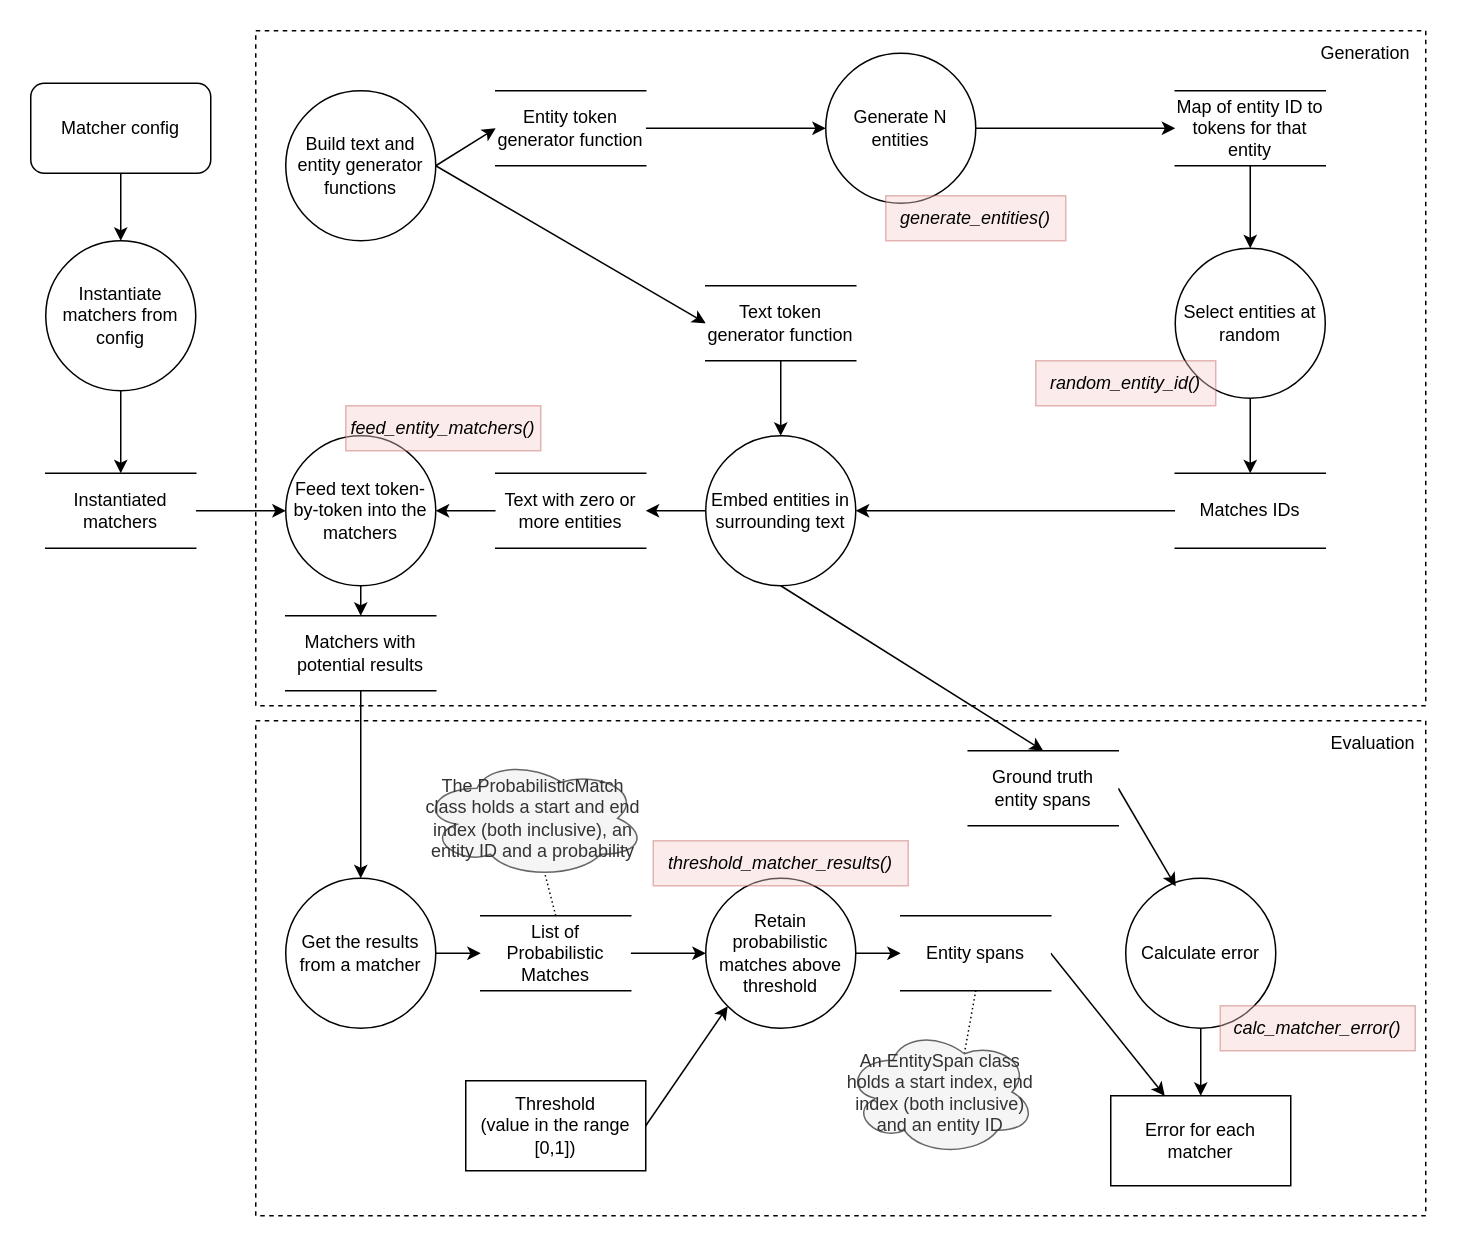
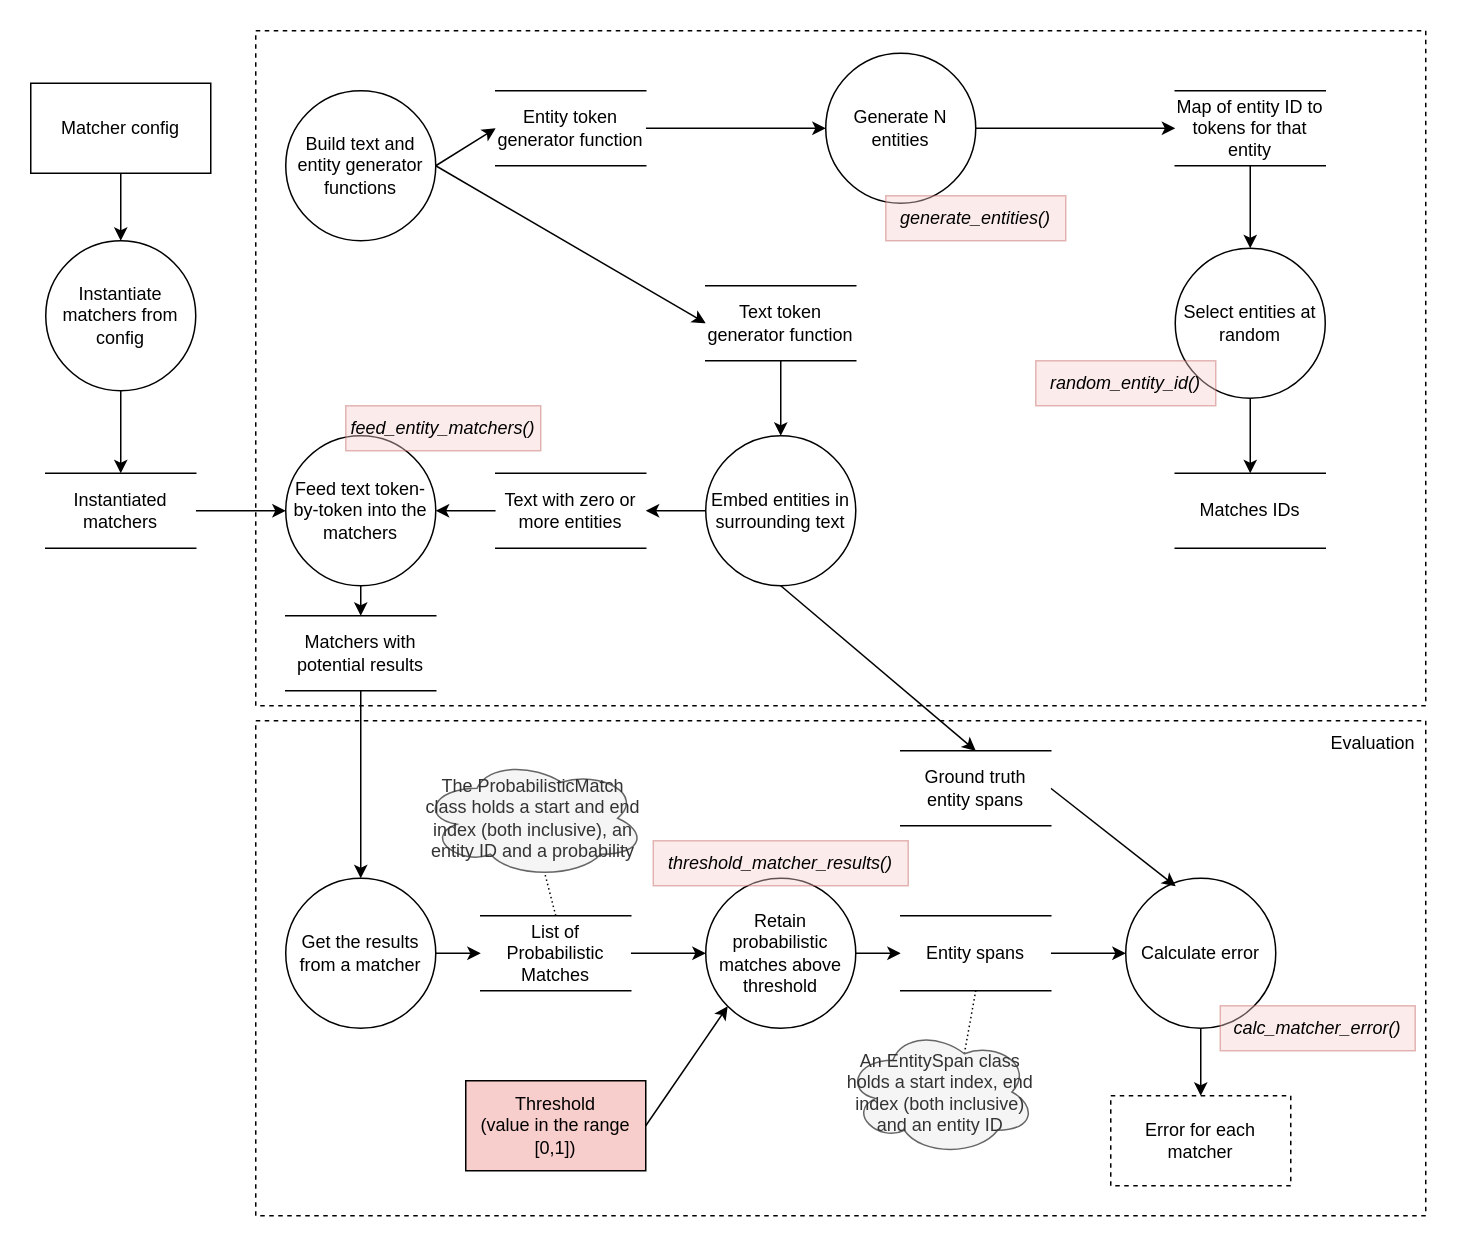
(1366, 53) -> none
(121, 128) -> (121, 128)
(1021, 511) -> none
(1043, 788) -> (976, 788)
(1105, 1022) -> (1084, 953)
(556, 1126) -> (556, 1126)
(1201, 1141) -> (1201, 1141)
